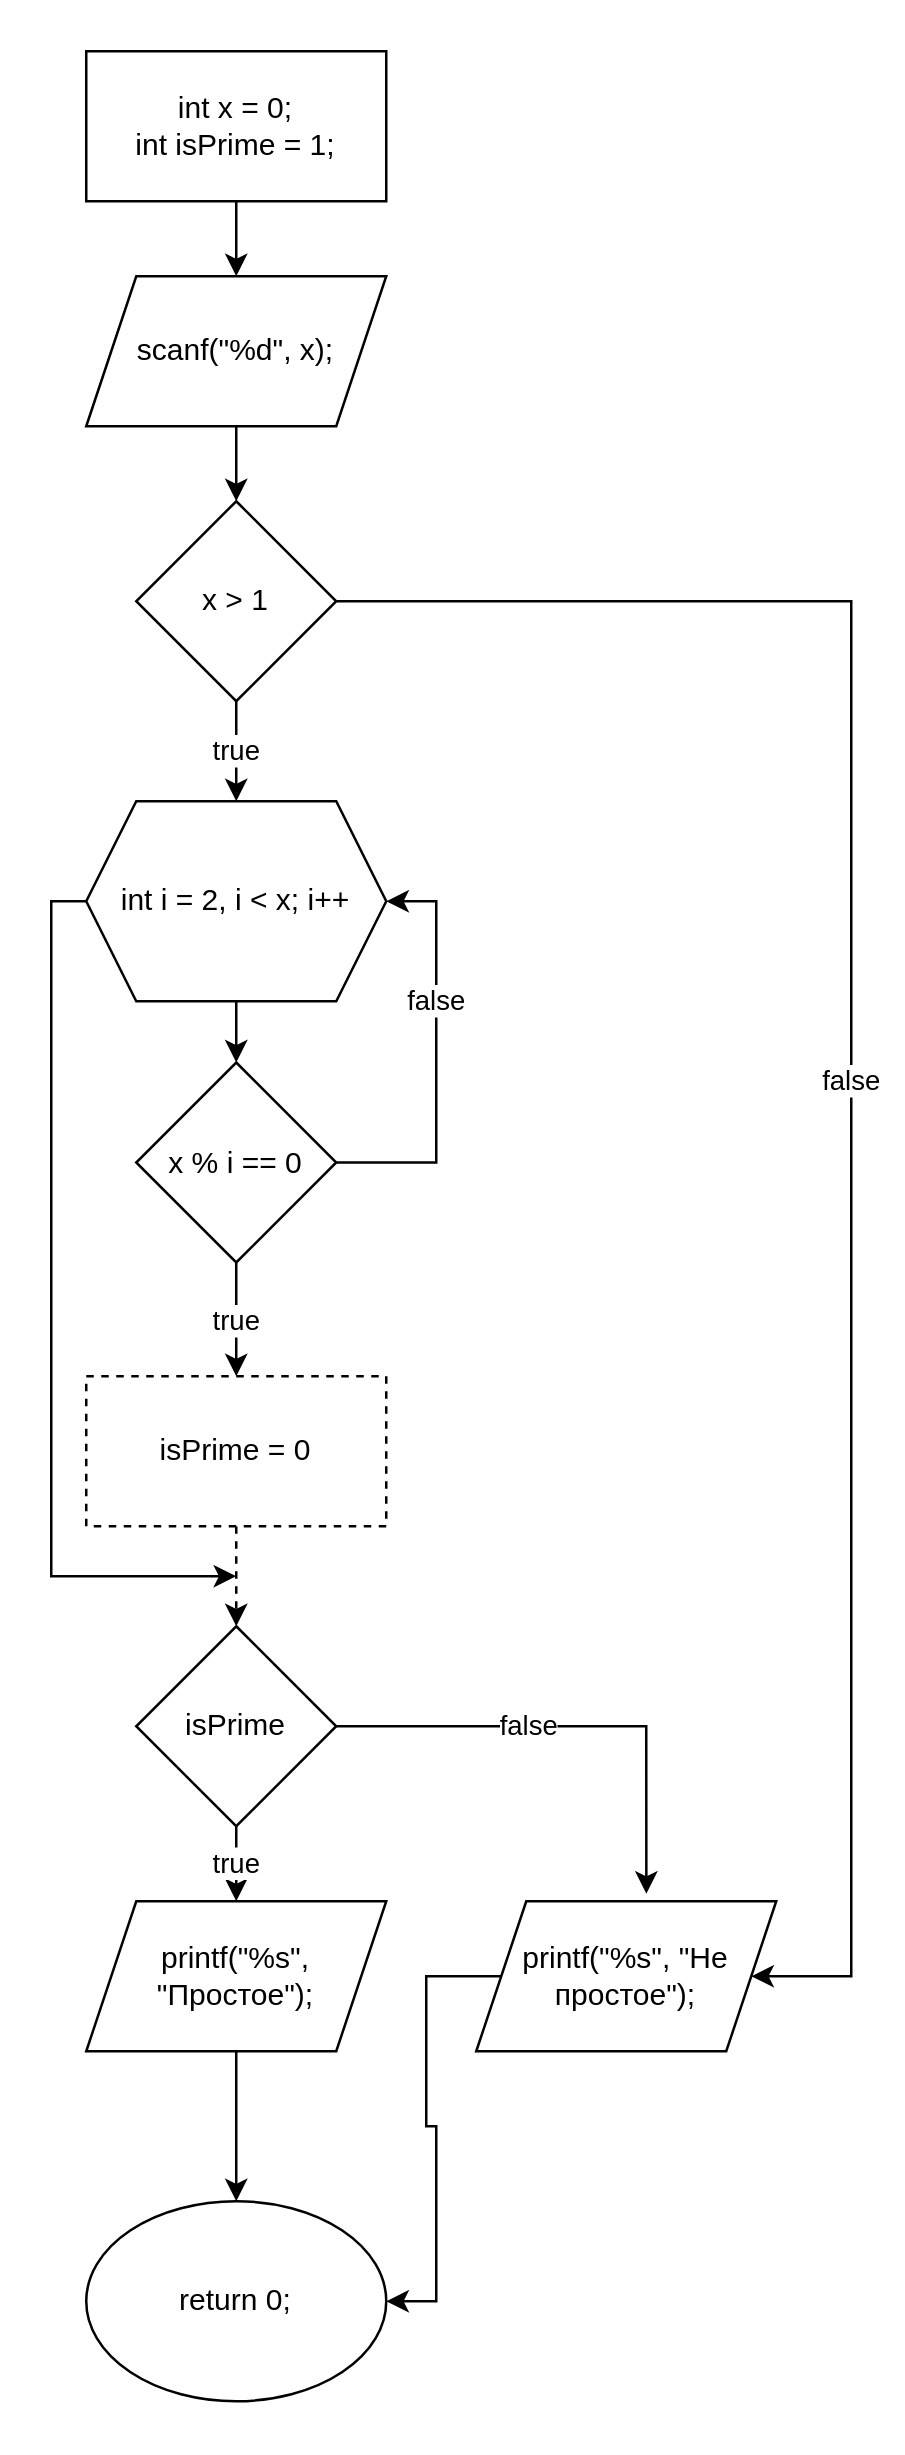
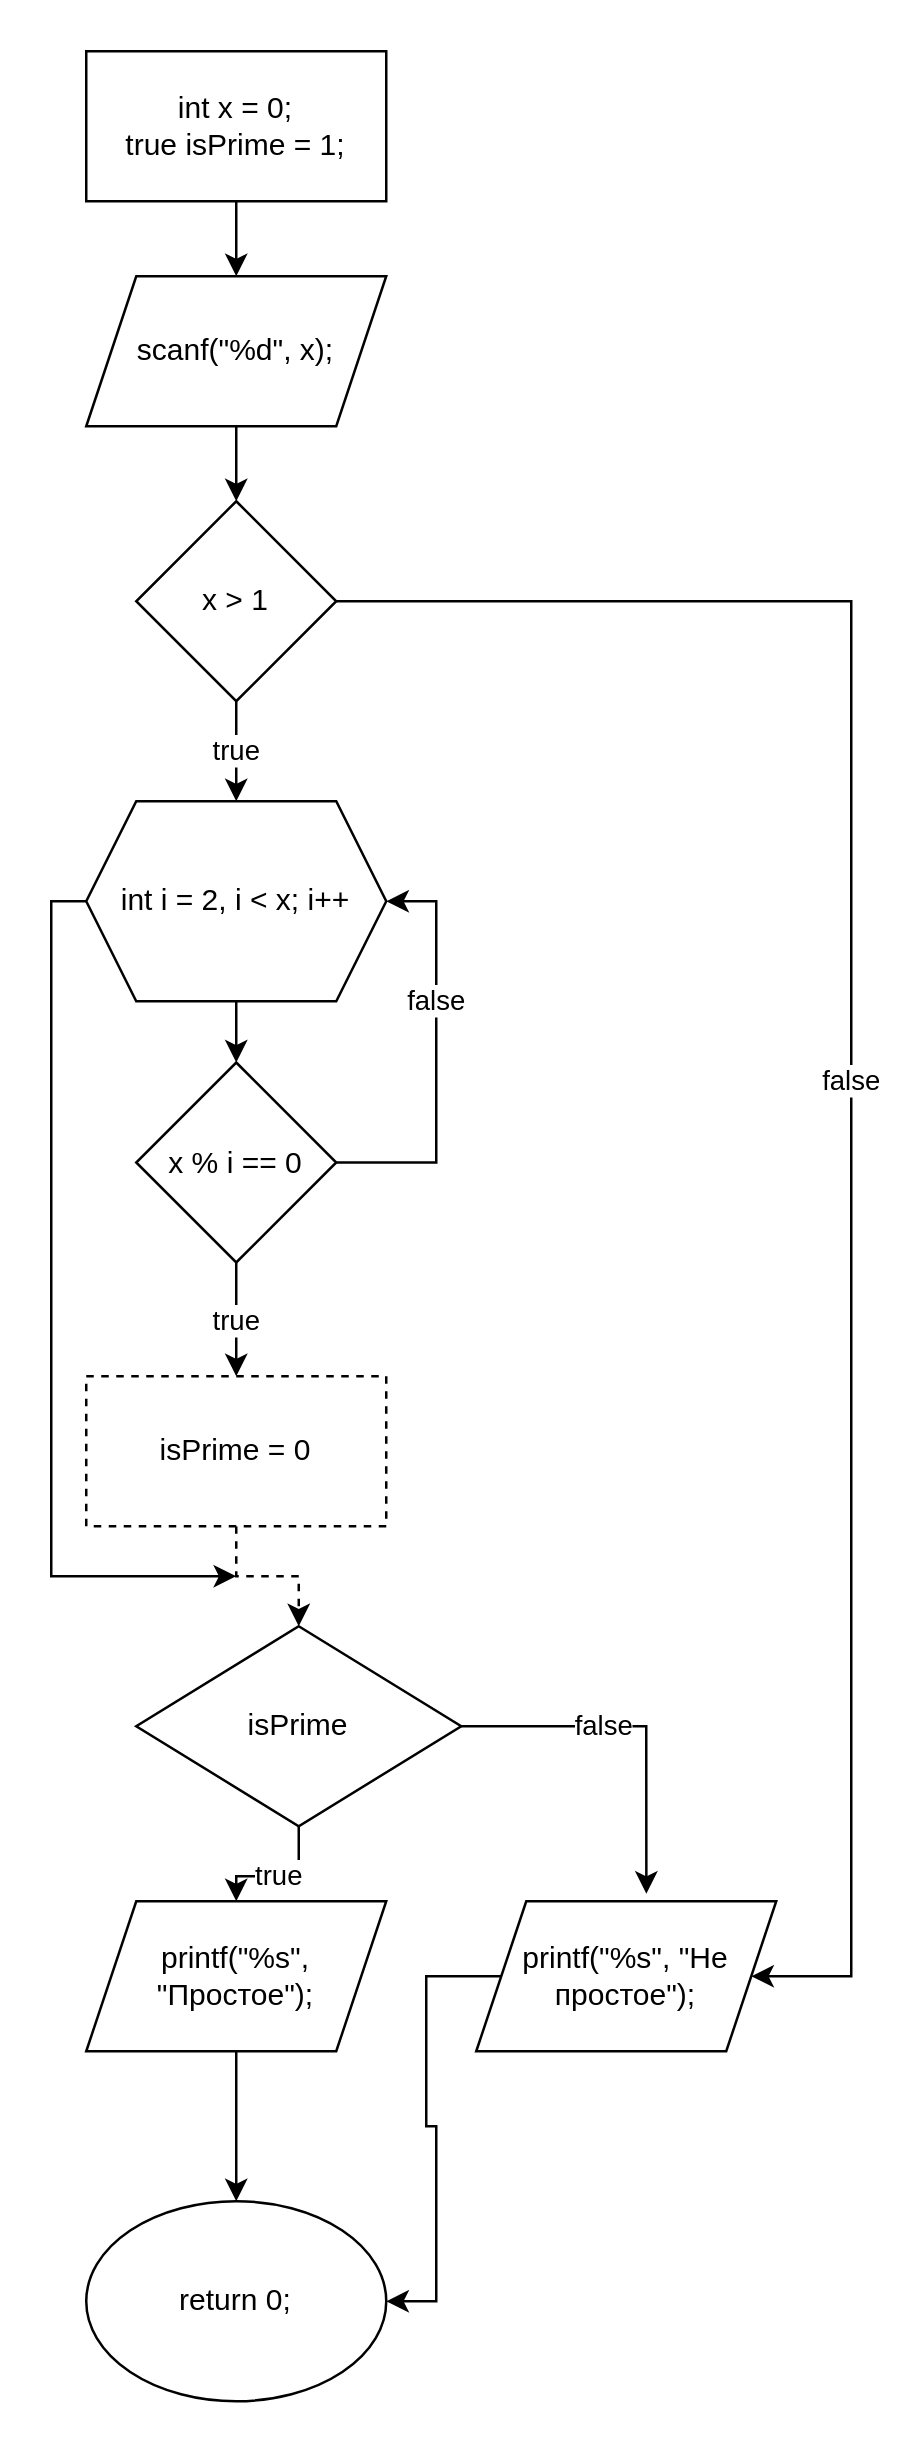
(236, 126) -> (236, 126)
(236, 1726) -> (299, 1726)
